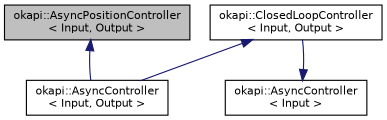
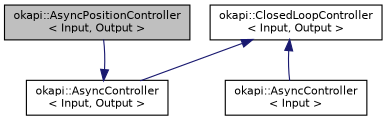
(304, 54) -> (289, 66)
(90, 66) -> (105, 54)
